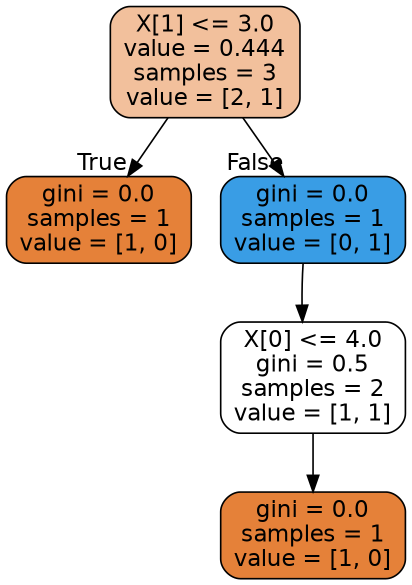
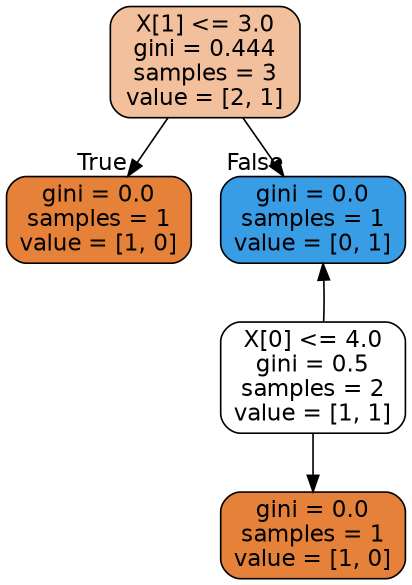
(205, 62) -> (205, 62)
(302, 284) -> (324, 301)
